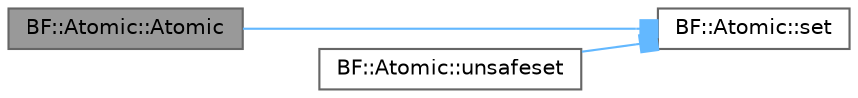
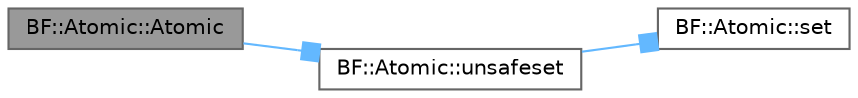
(439, 29) -> (271, 47)
